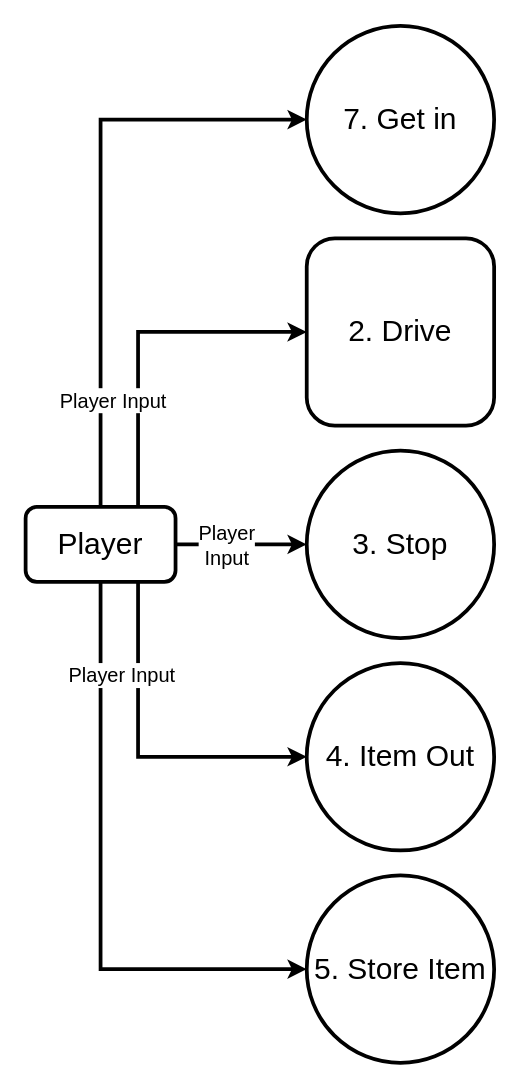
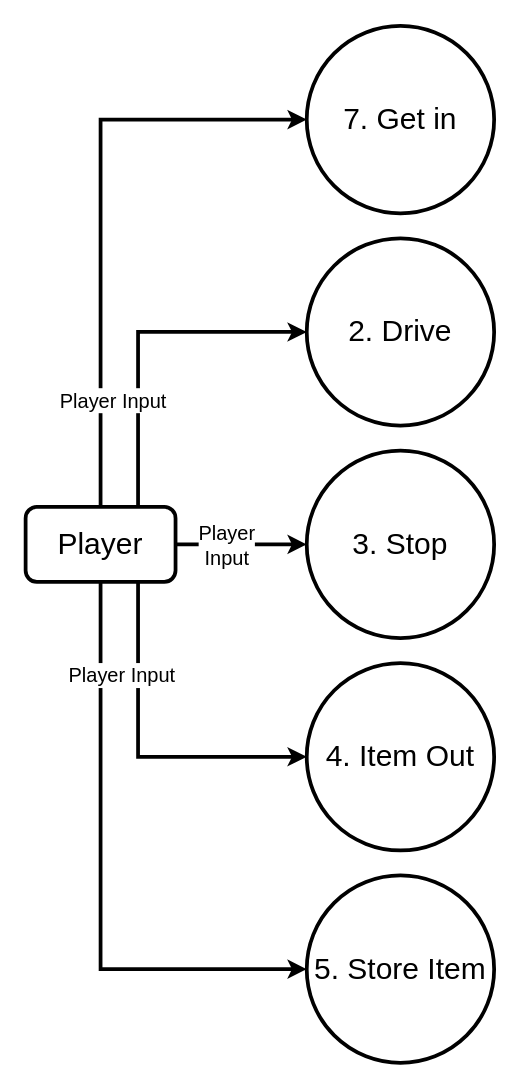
(401, 332) -> (401, 332)
